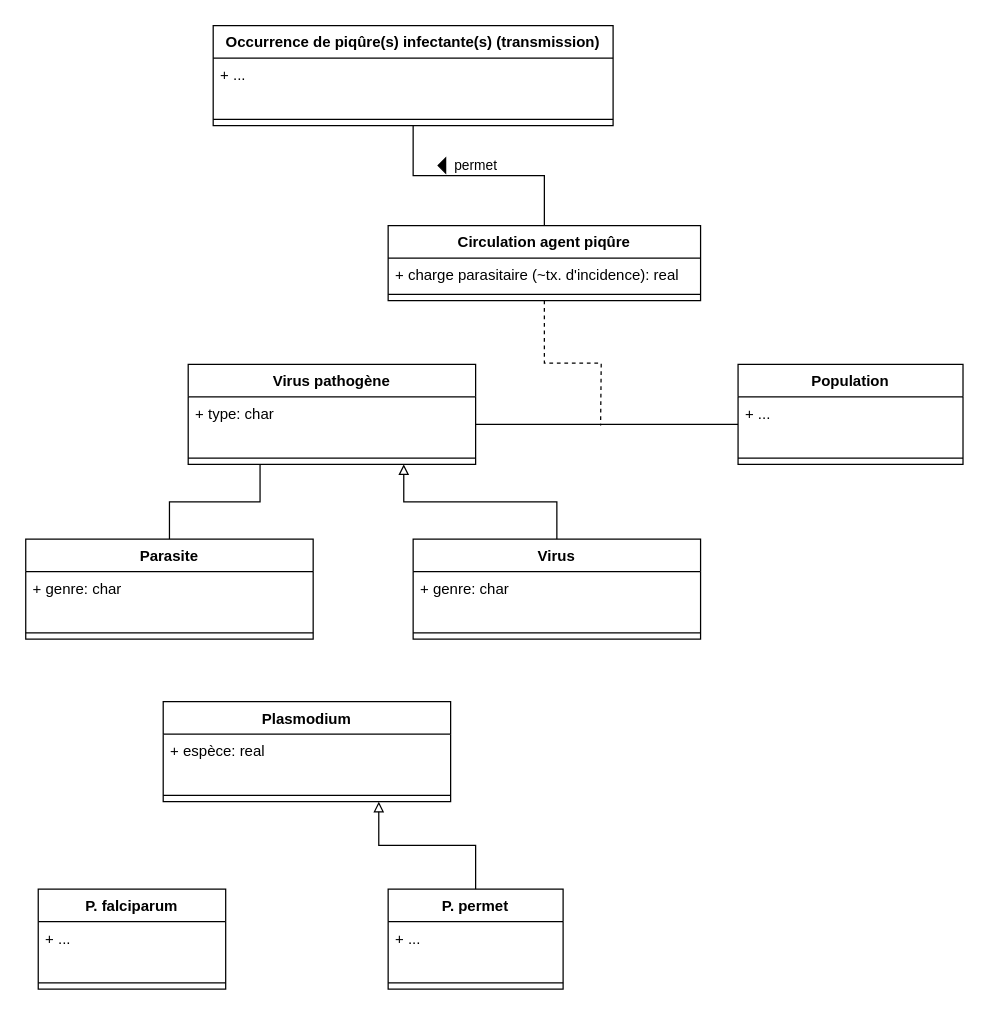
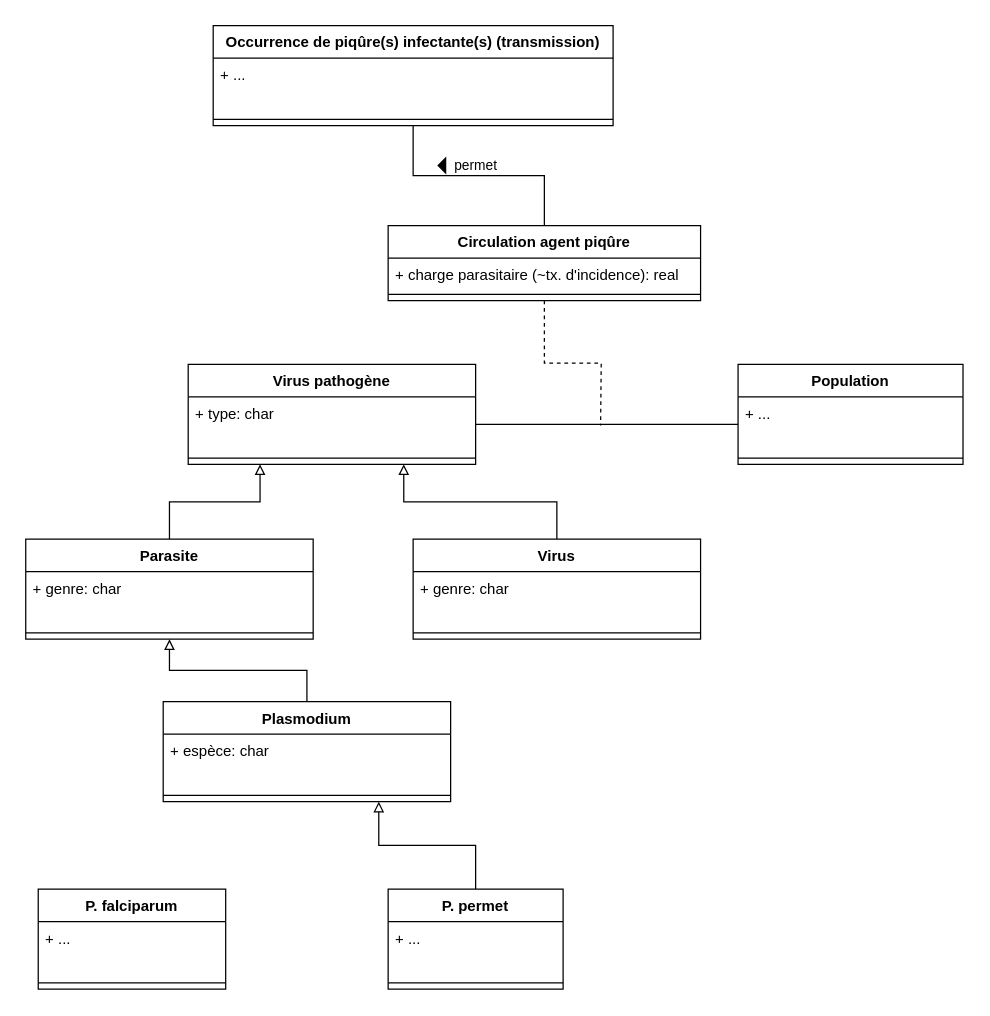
(260, 471) -> (260, 476)
none -> (244, 671)
(221, 751) -> (223, 751)
